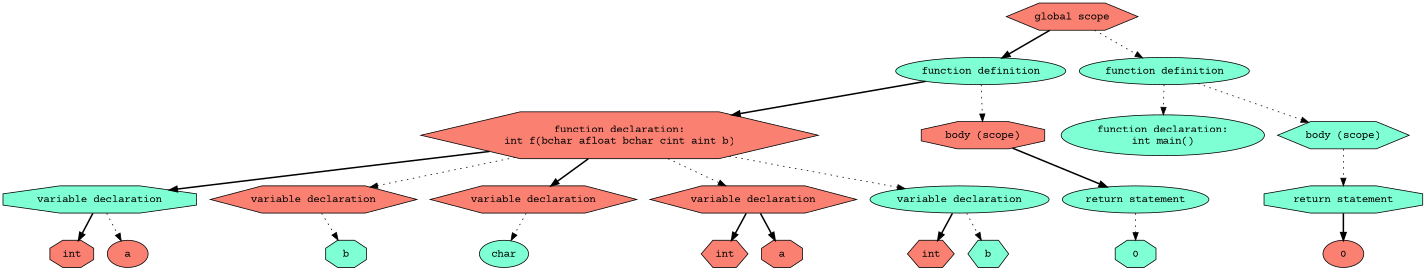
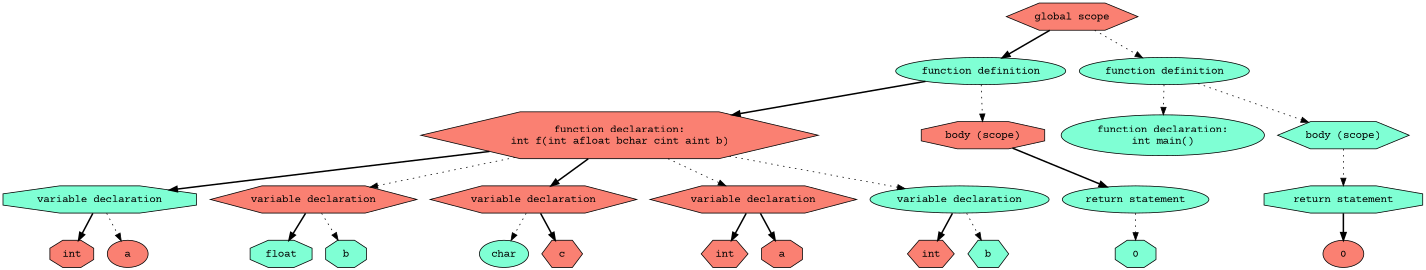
(620, 135) -> (620, 135)
none -> (281, 254)
none -> (562, 254)
